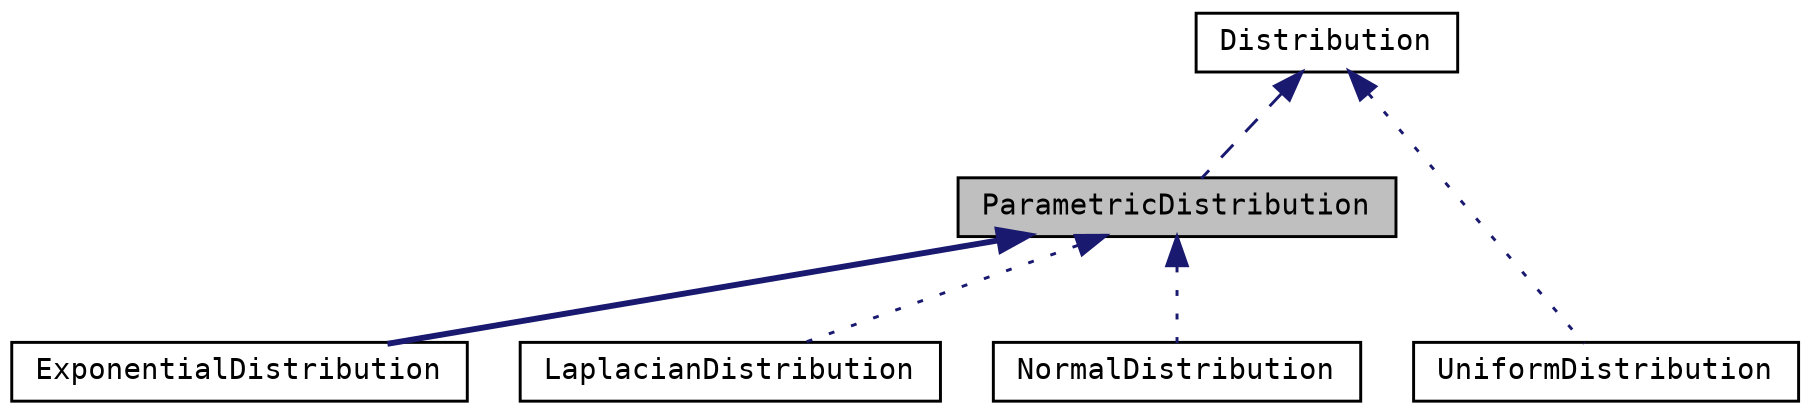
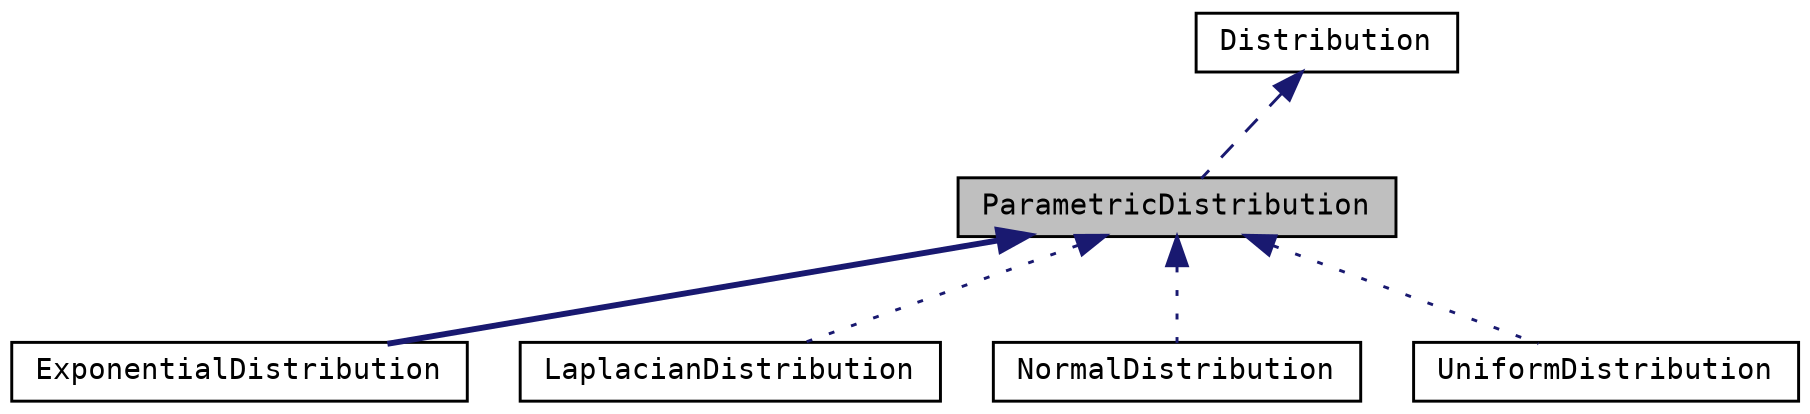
(1476, 219) -> (1406, 295)
